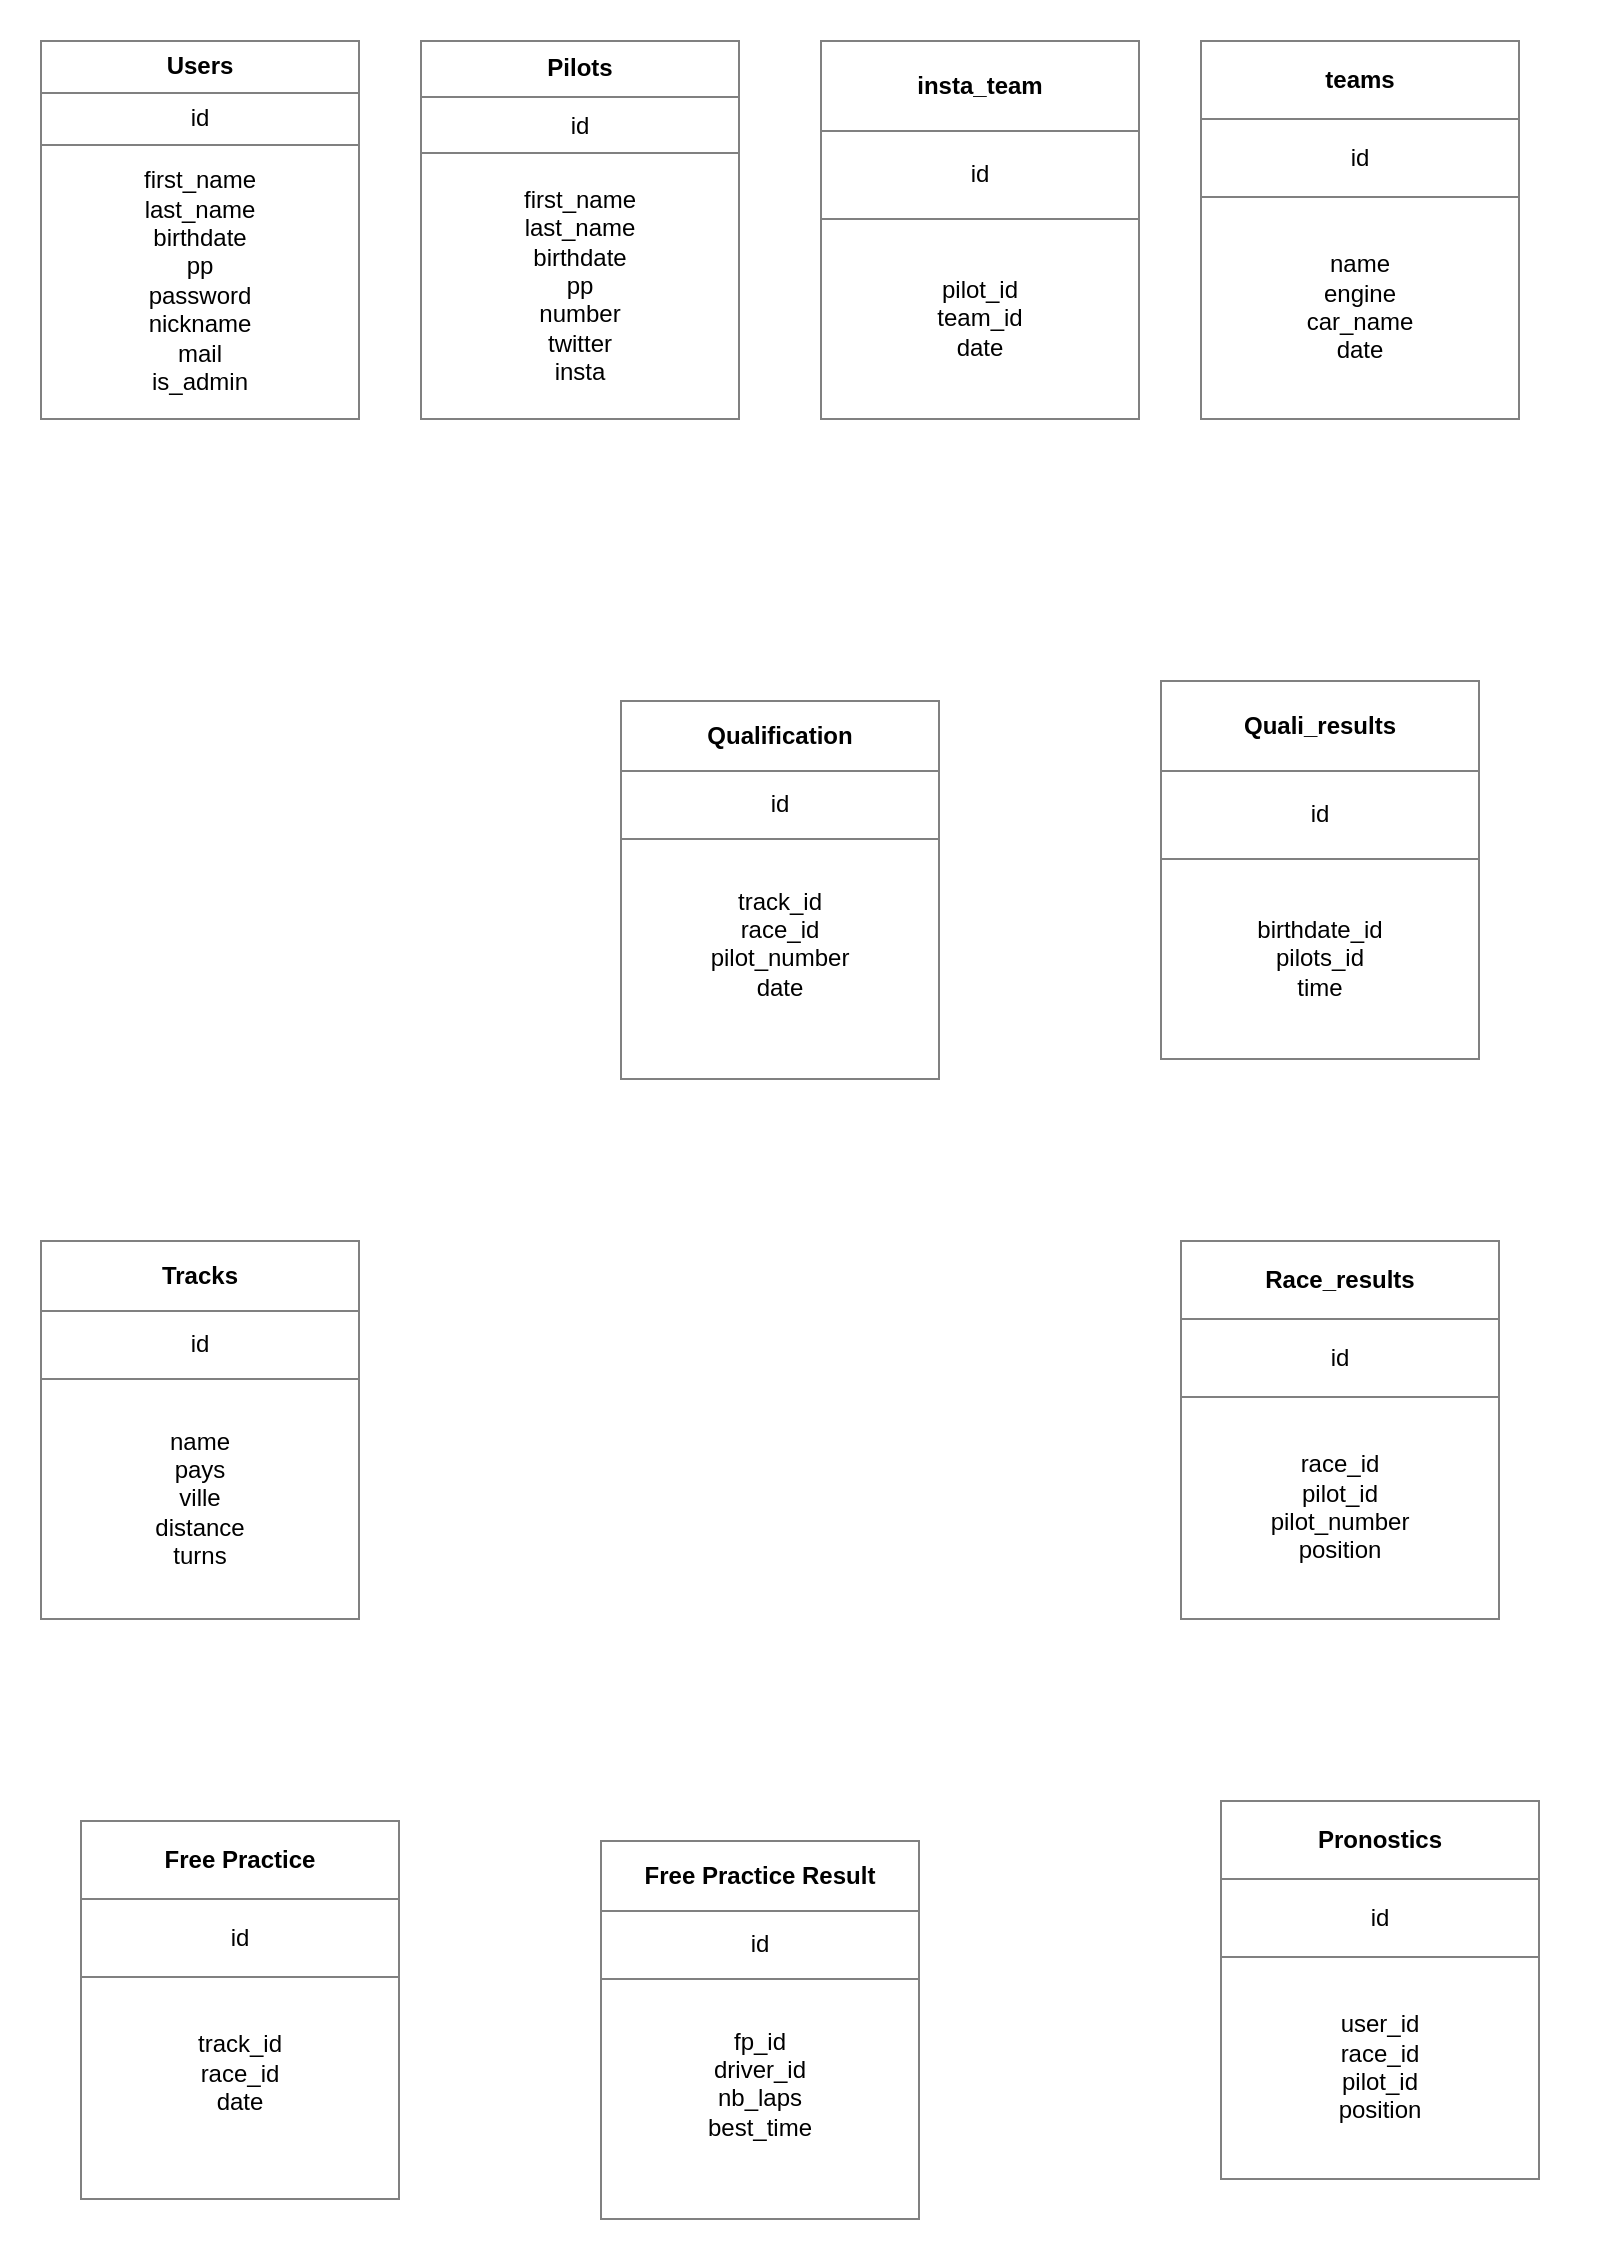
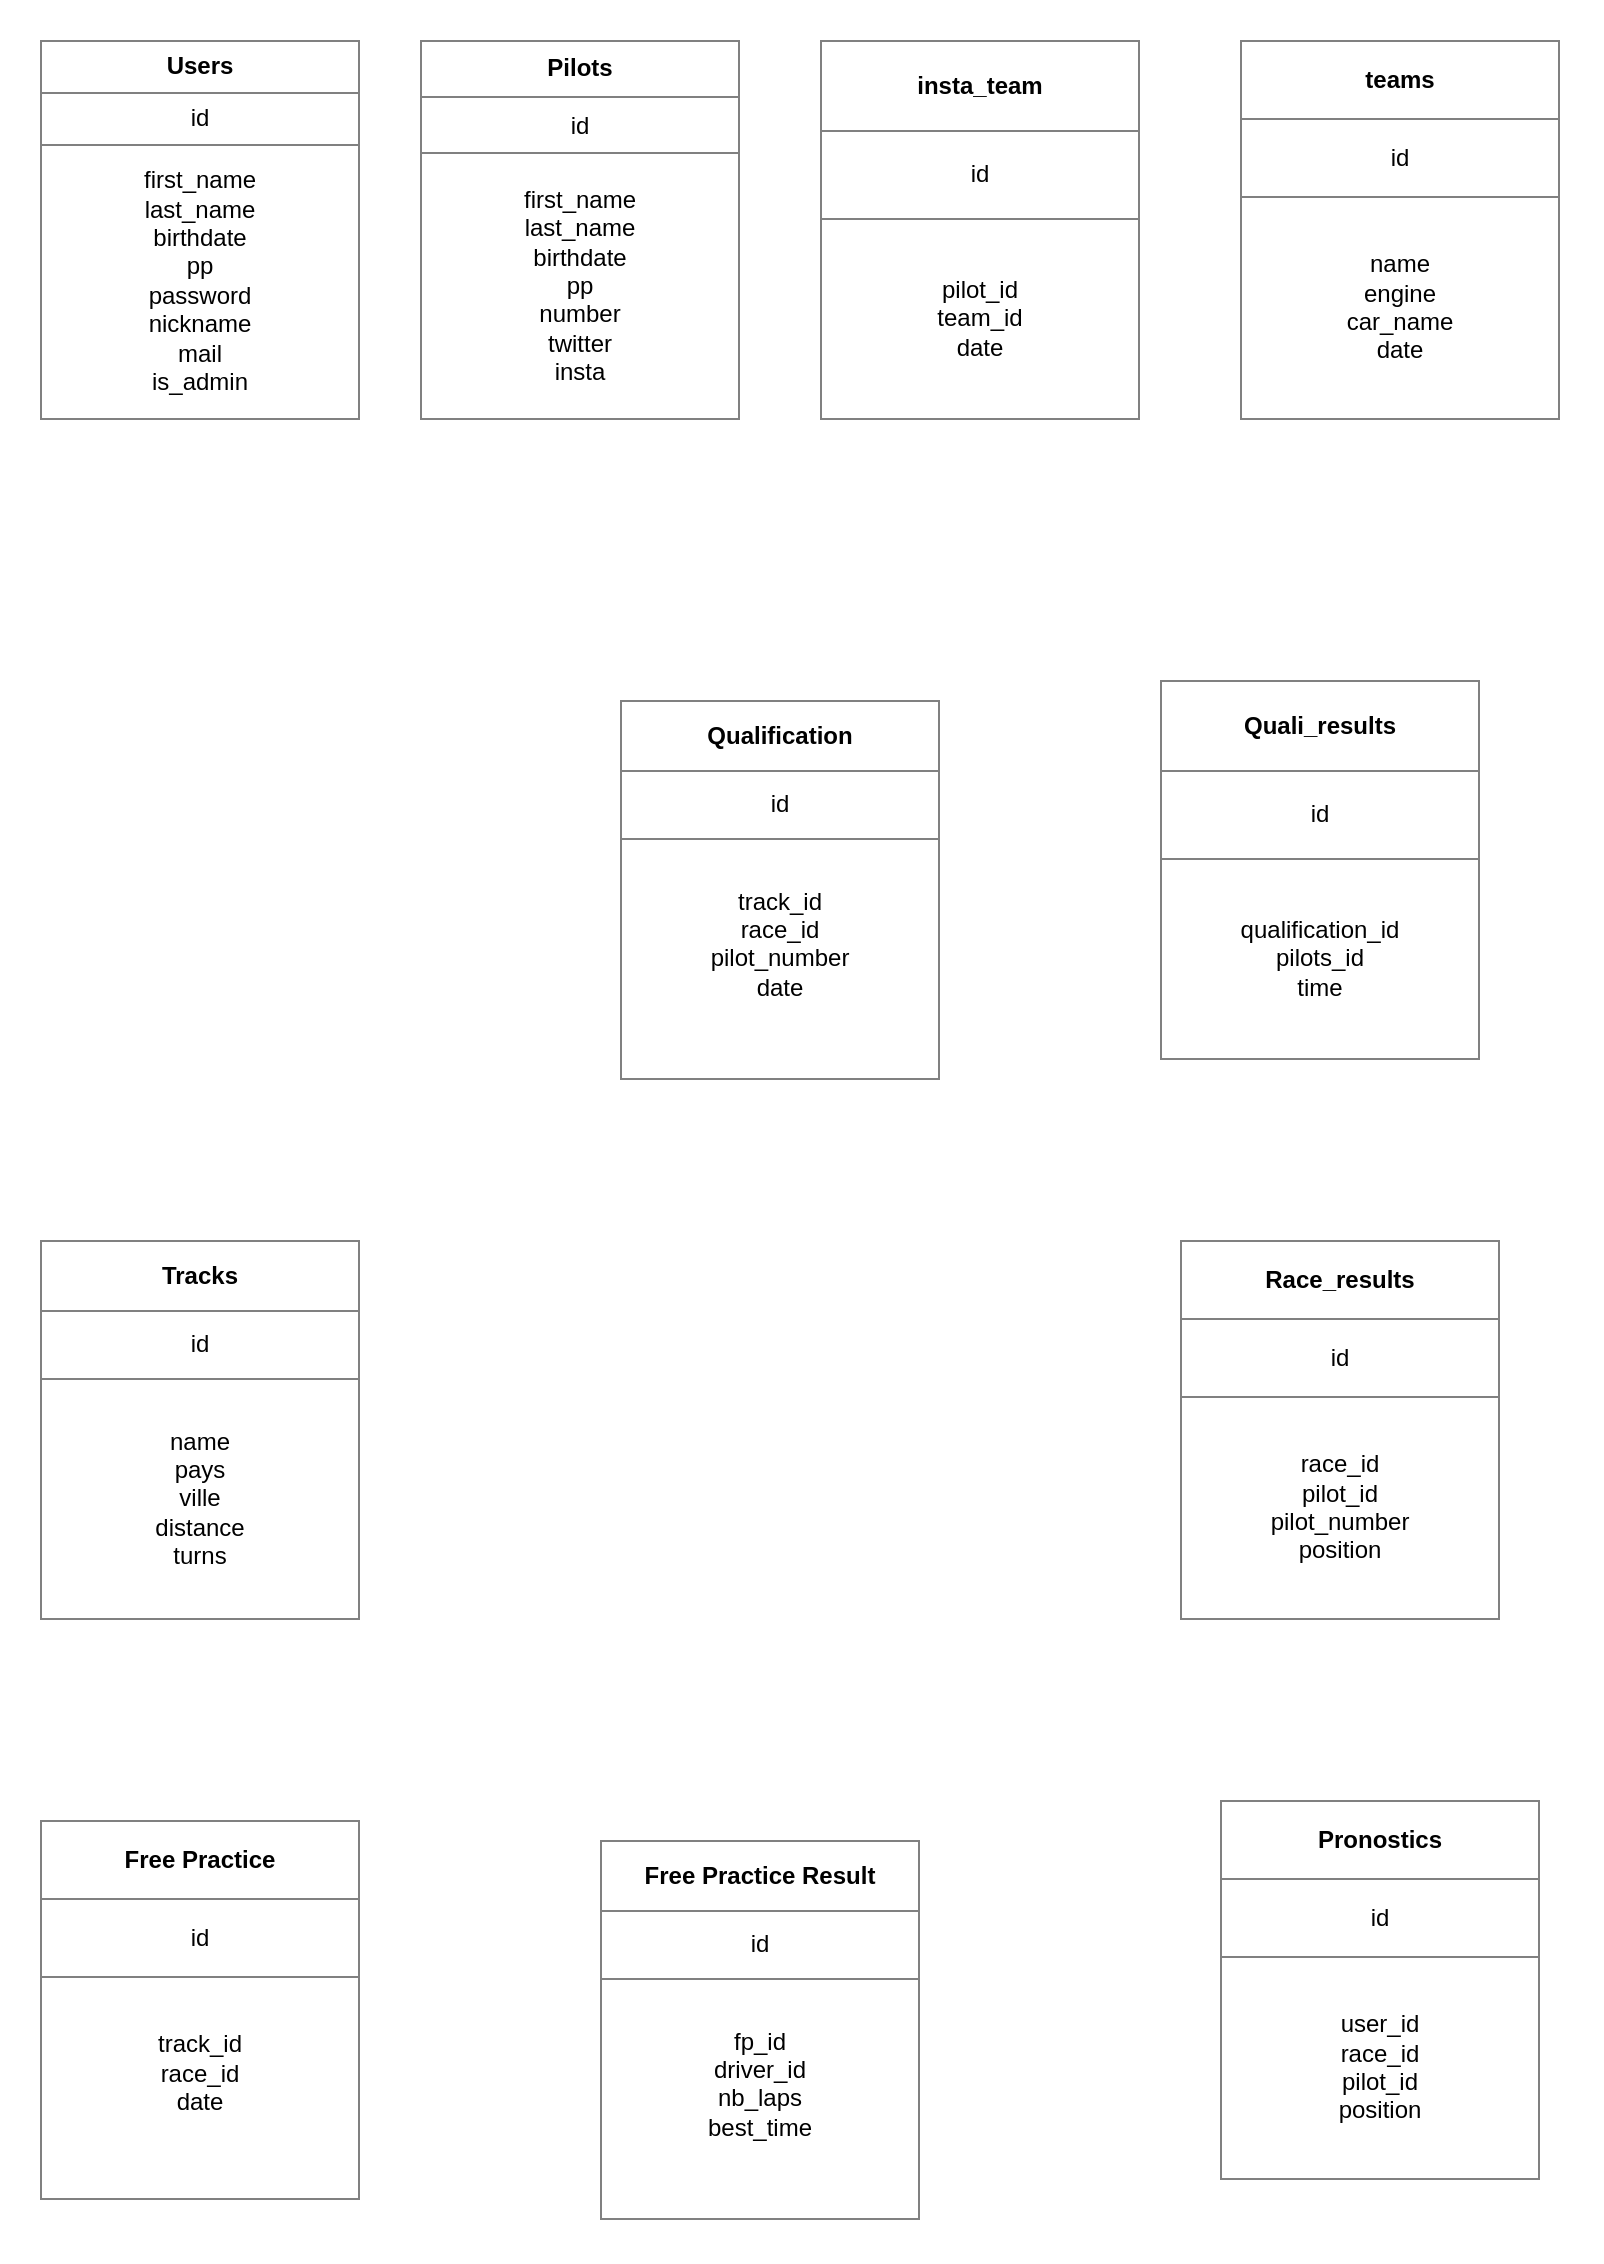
(1361, 231) -> (1401, 231)
(1239, 753) -> (1253, 753)
(241, 2011) -> (201, 2011)
